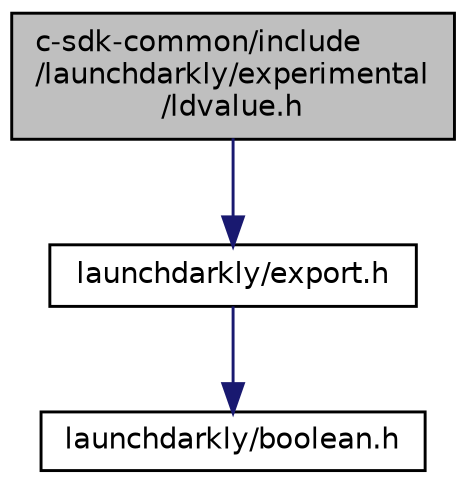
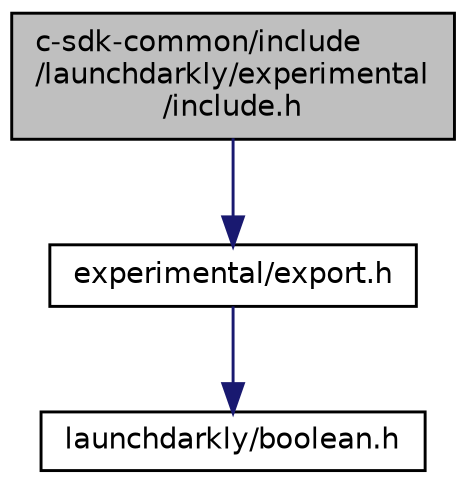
(233, 76) -> (233, 76)
(233, 276) -> (233, 276)
